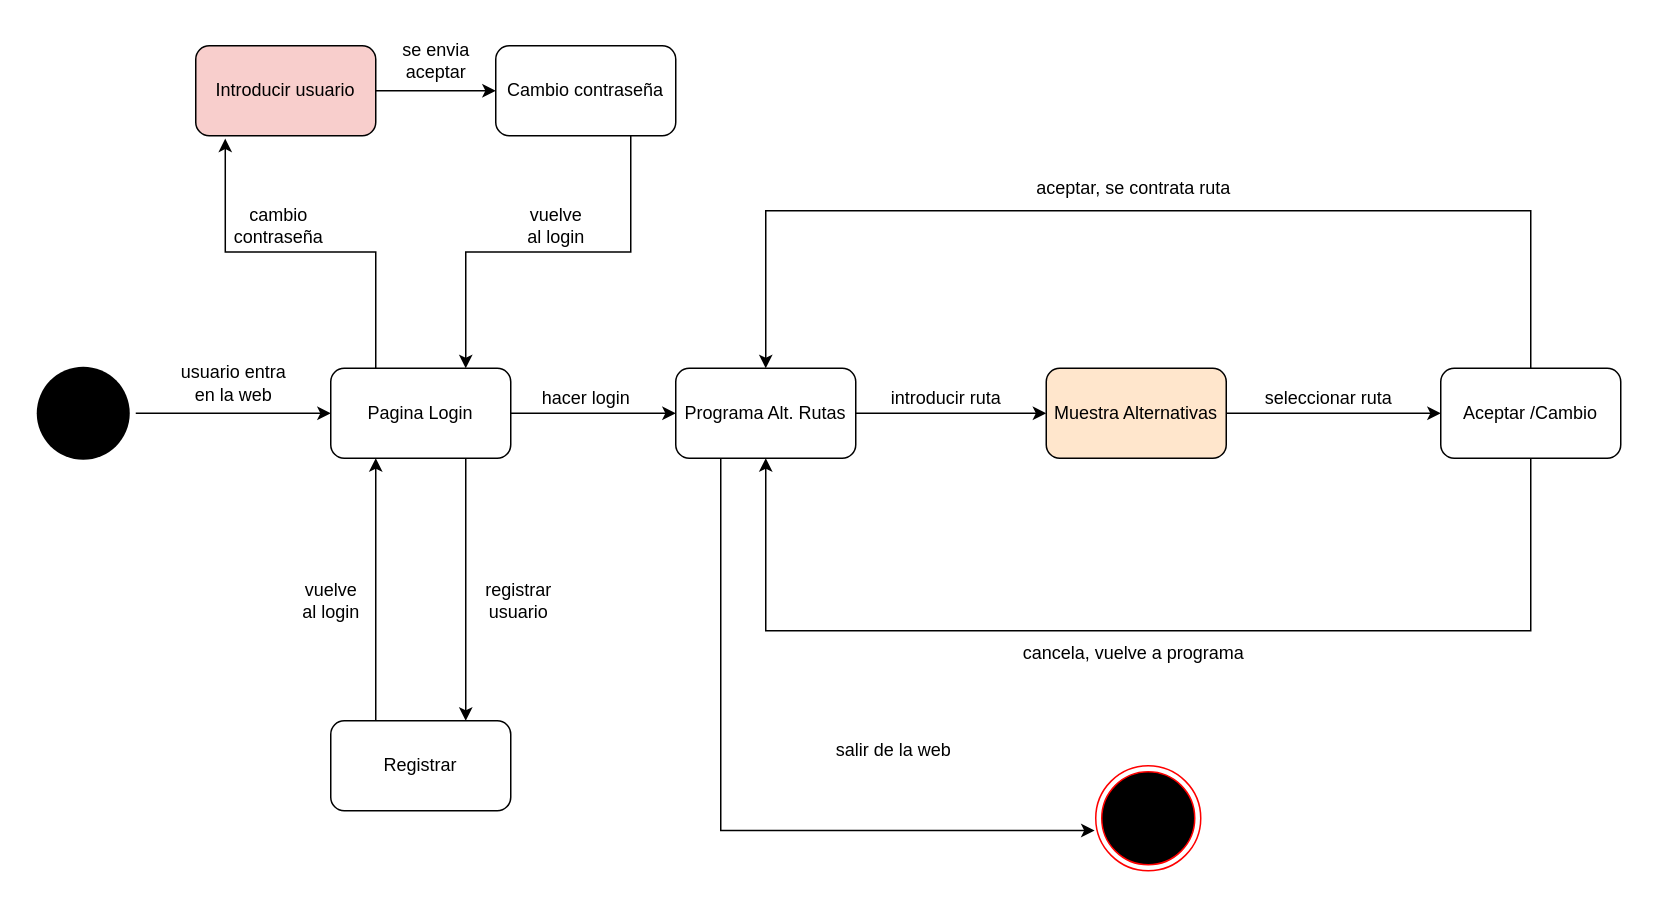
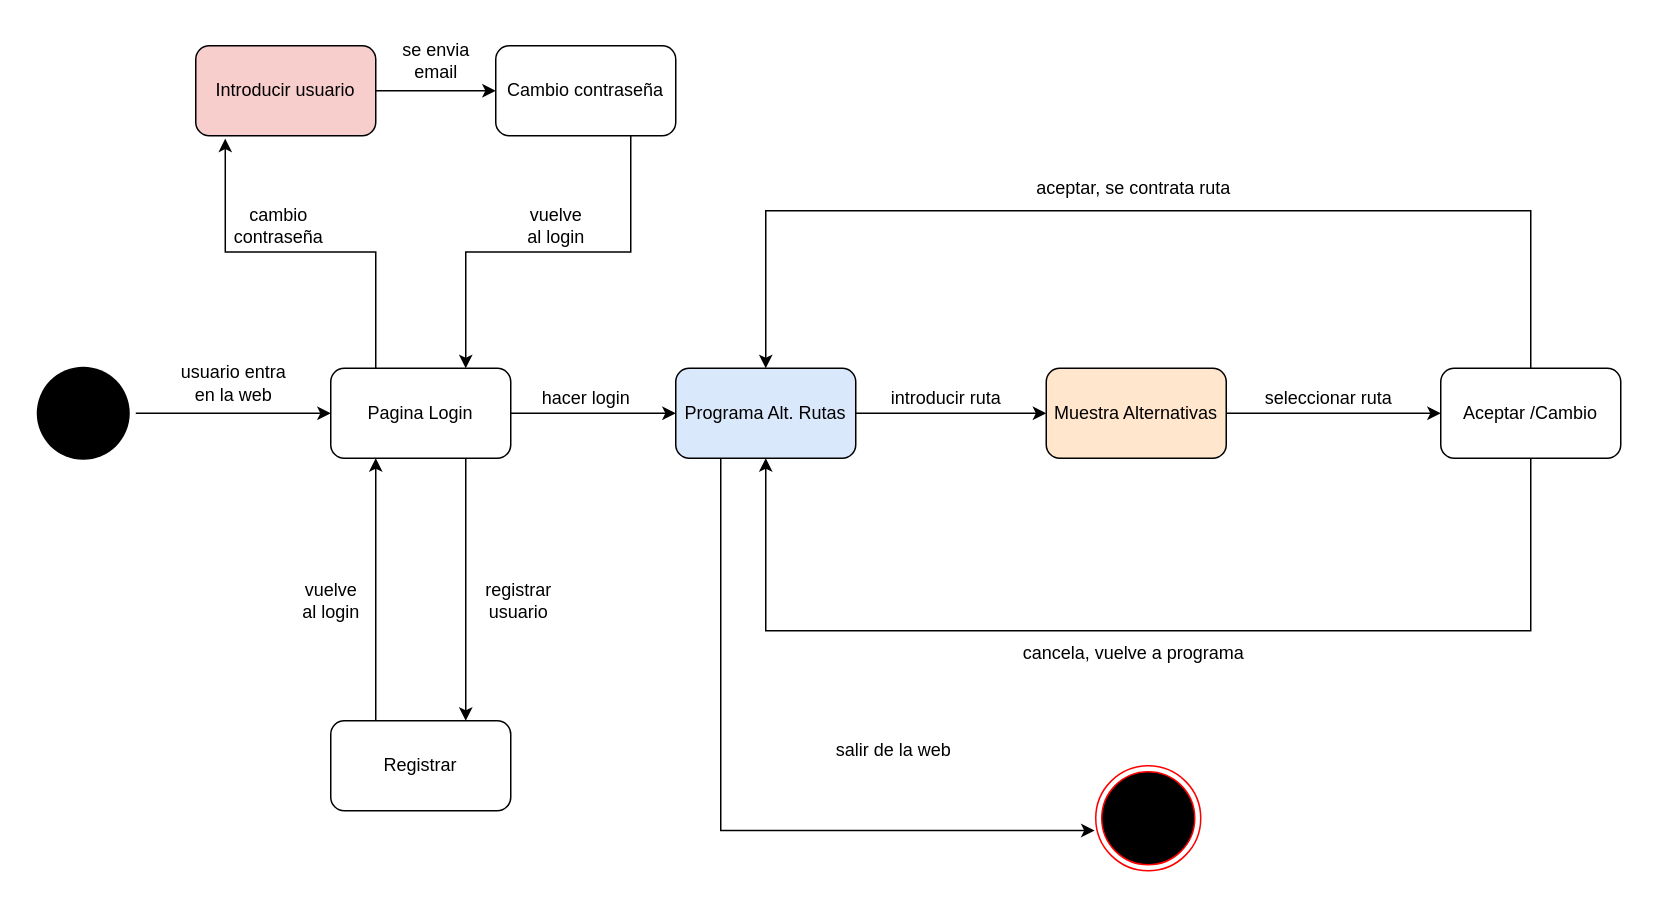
(437, 61) -> (437, 61)
(766, 413) -> (766, 413)
